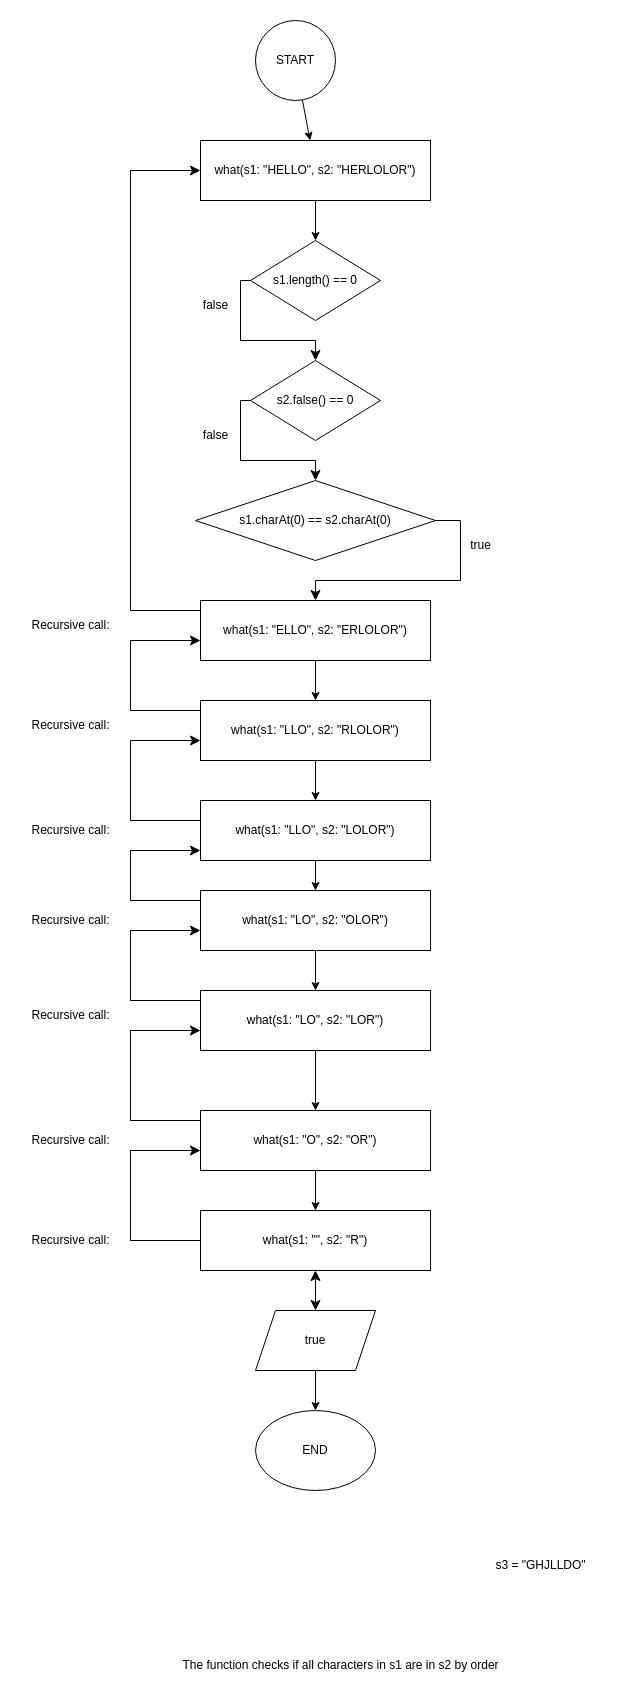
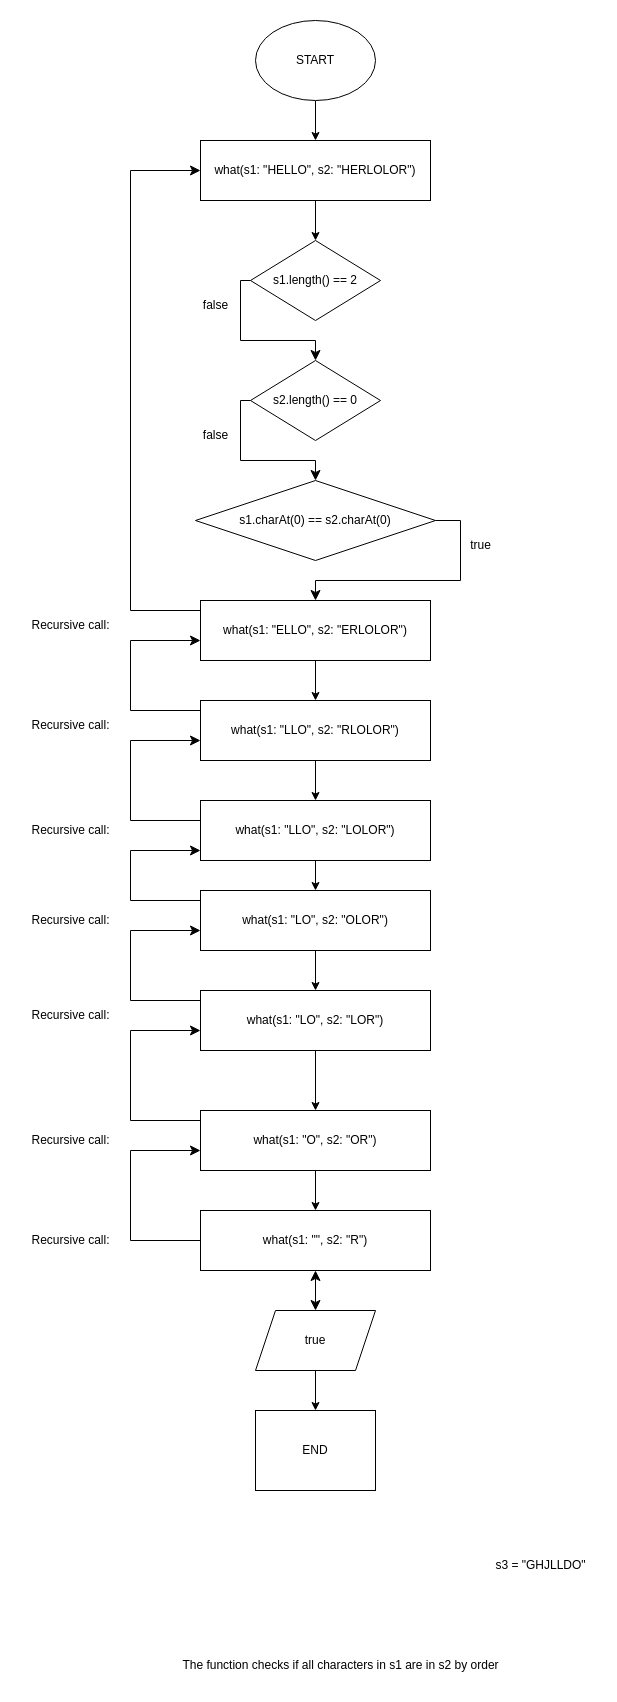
(296, 61) -> (316, 61)
(316, 281) -> (316, 281)
(316, 401) -> (316, 401)
(316, 1451) -> (316, 1451)
